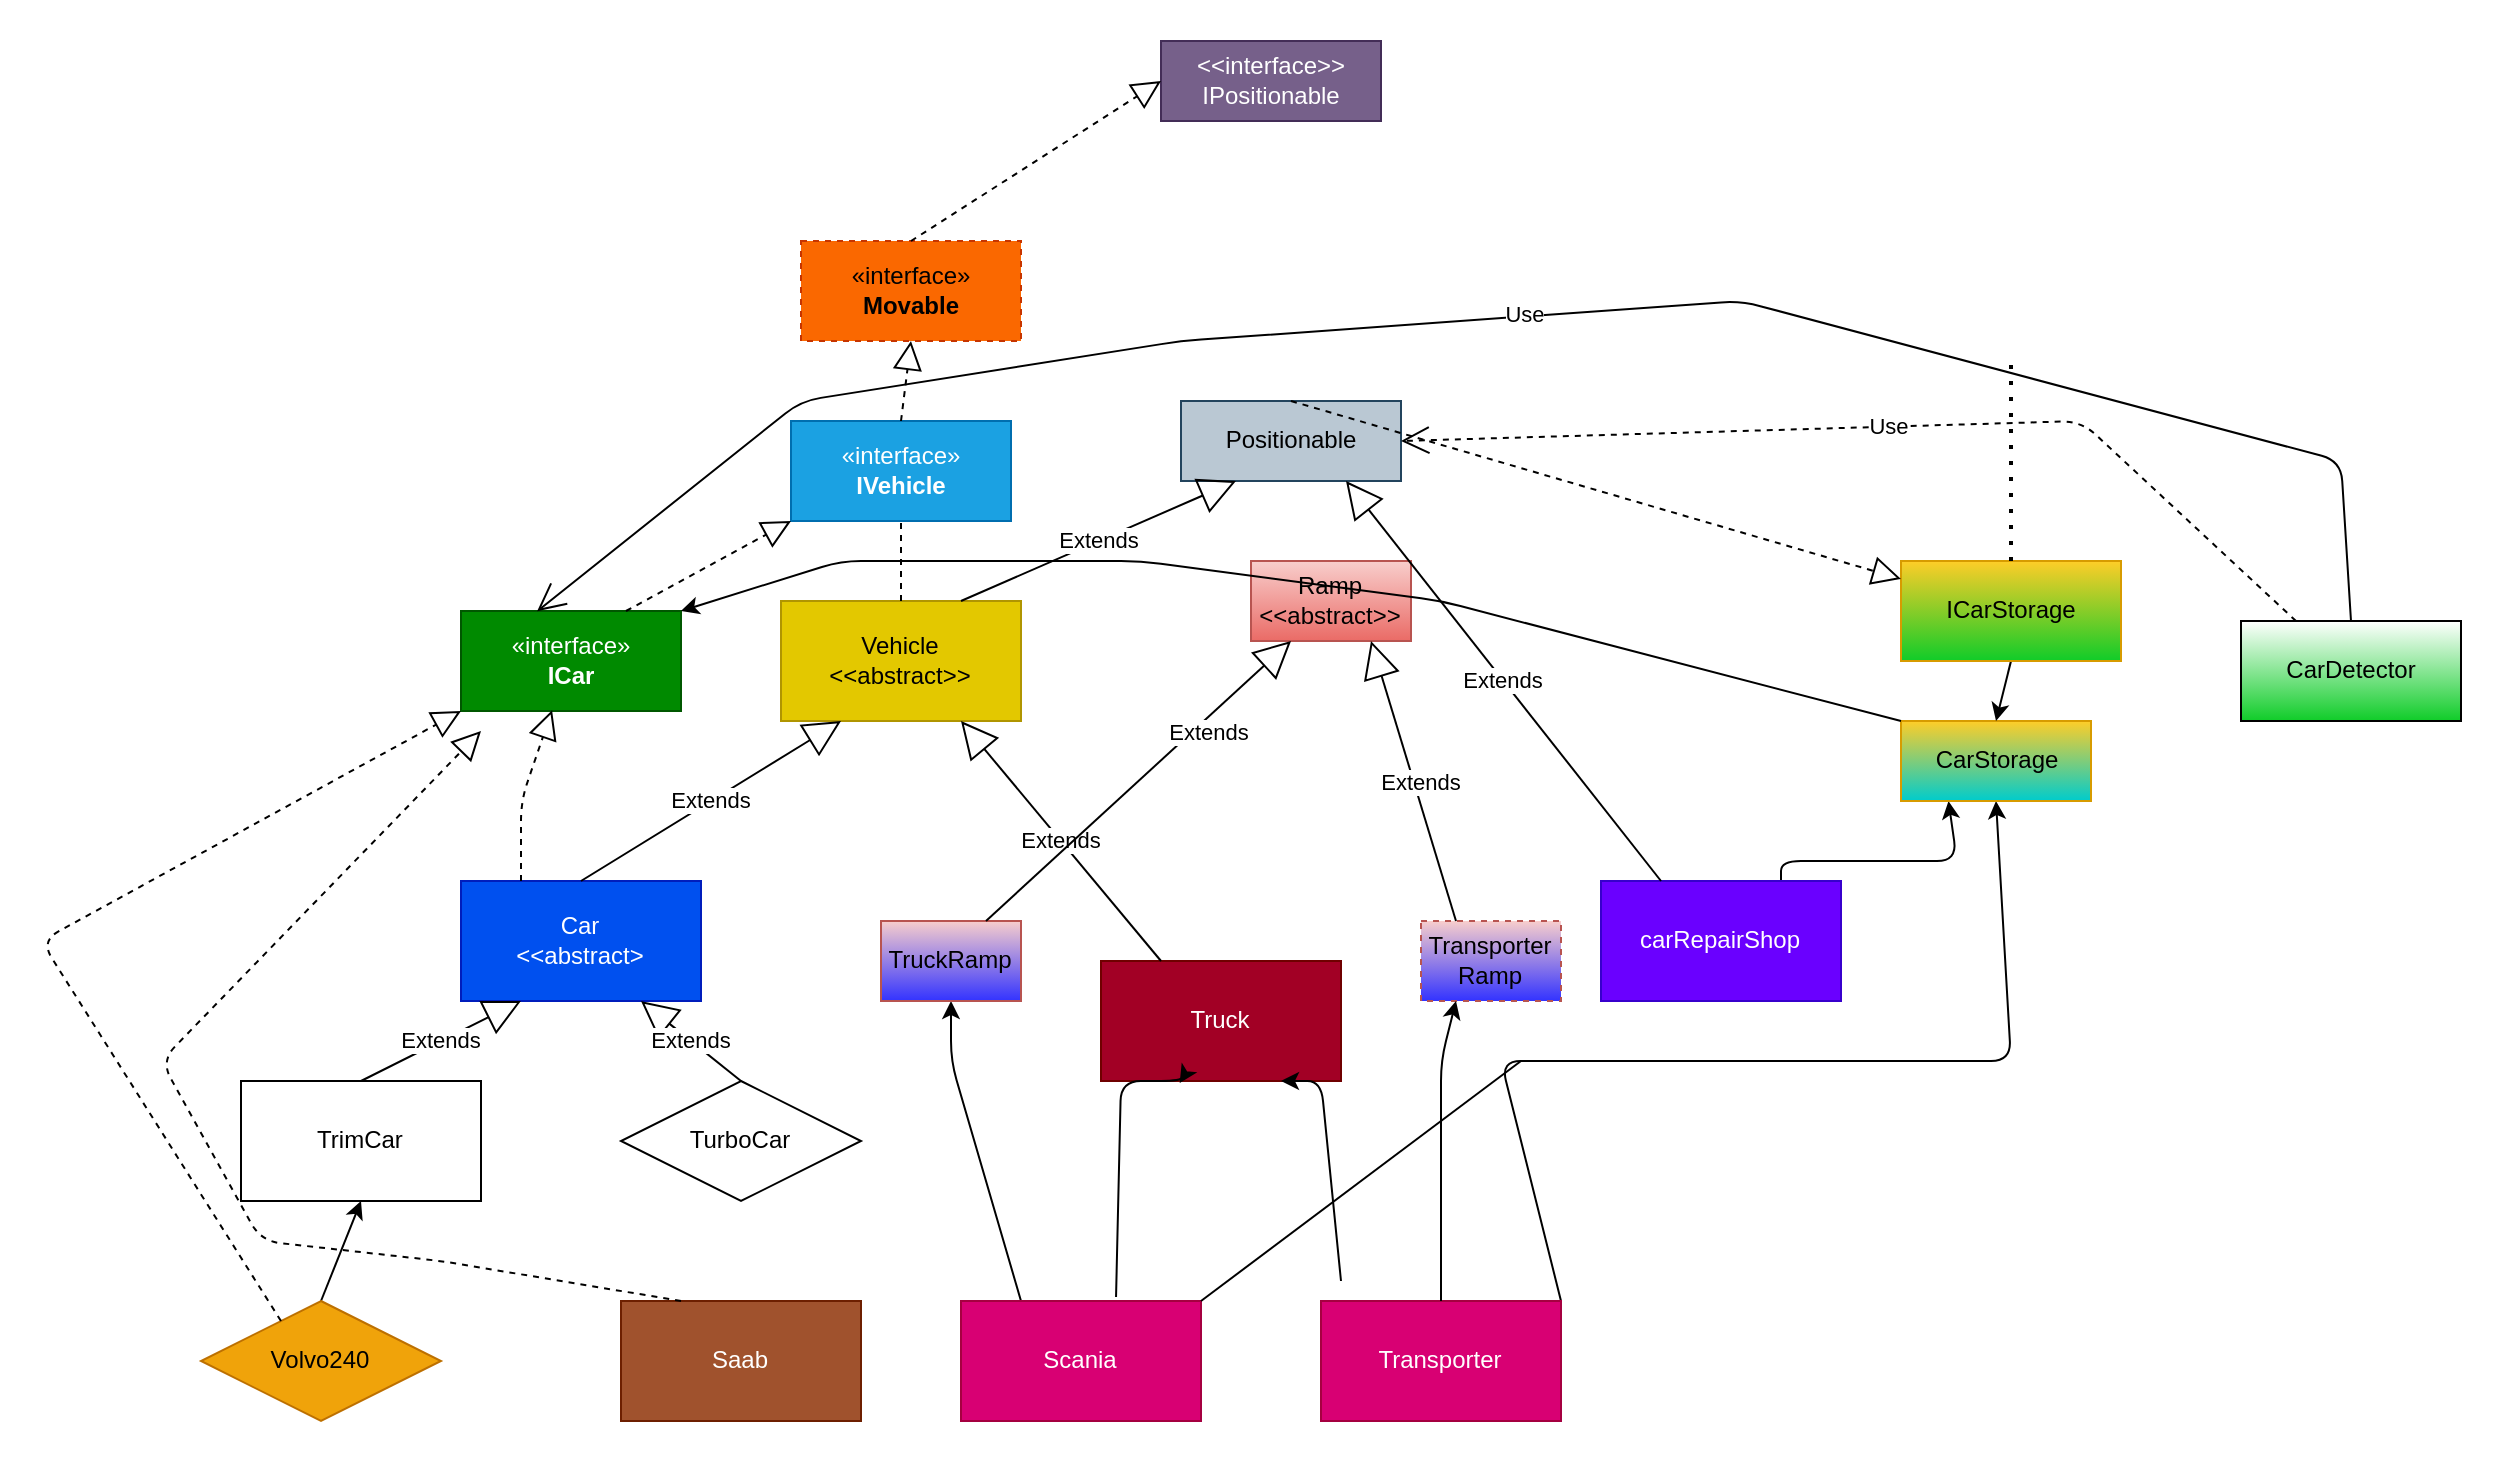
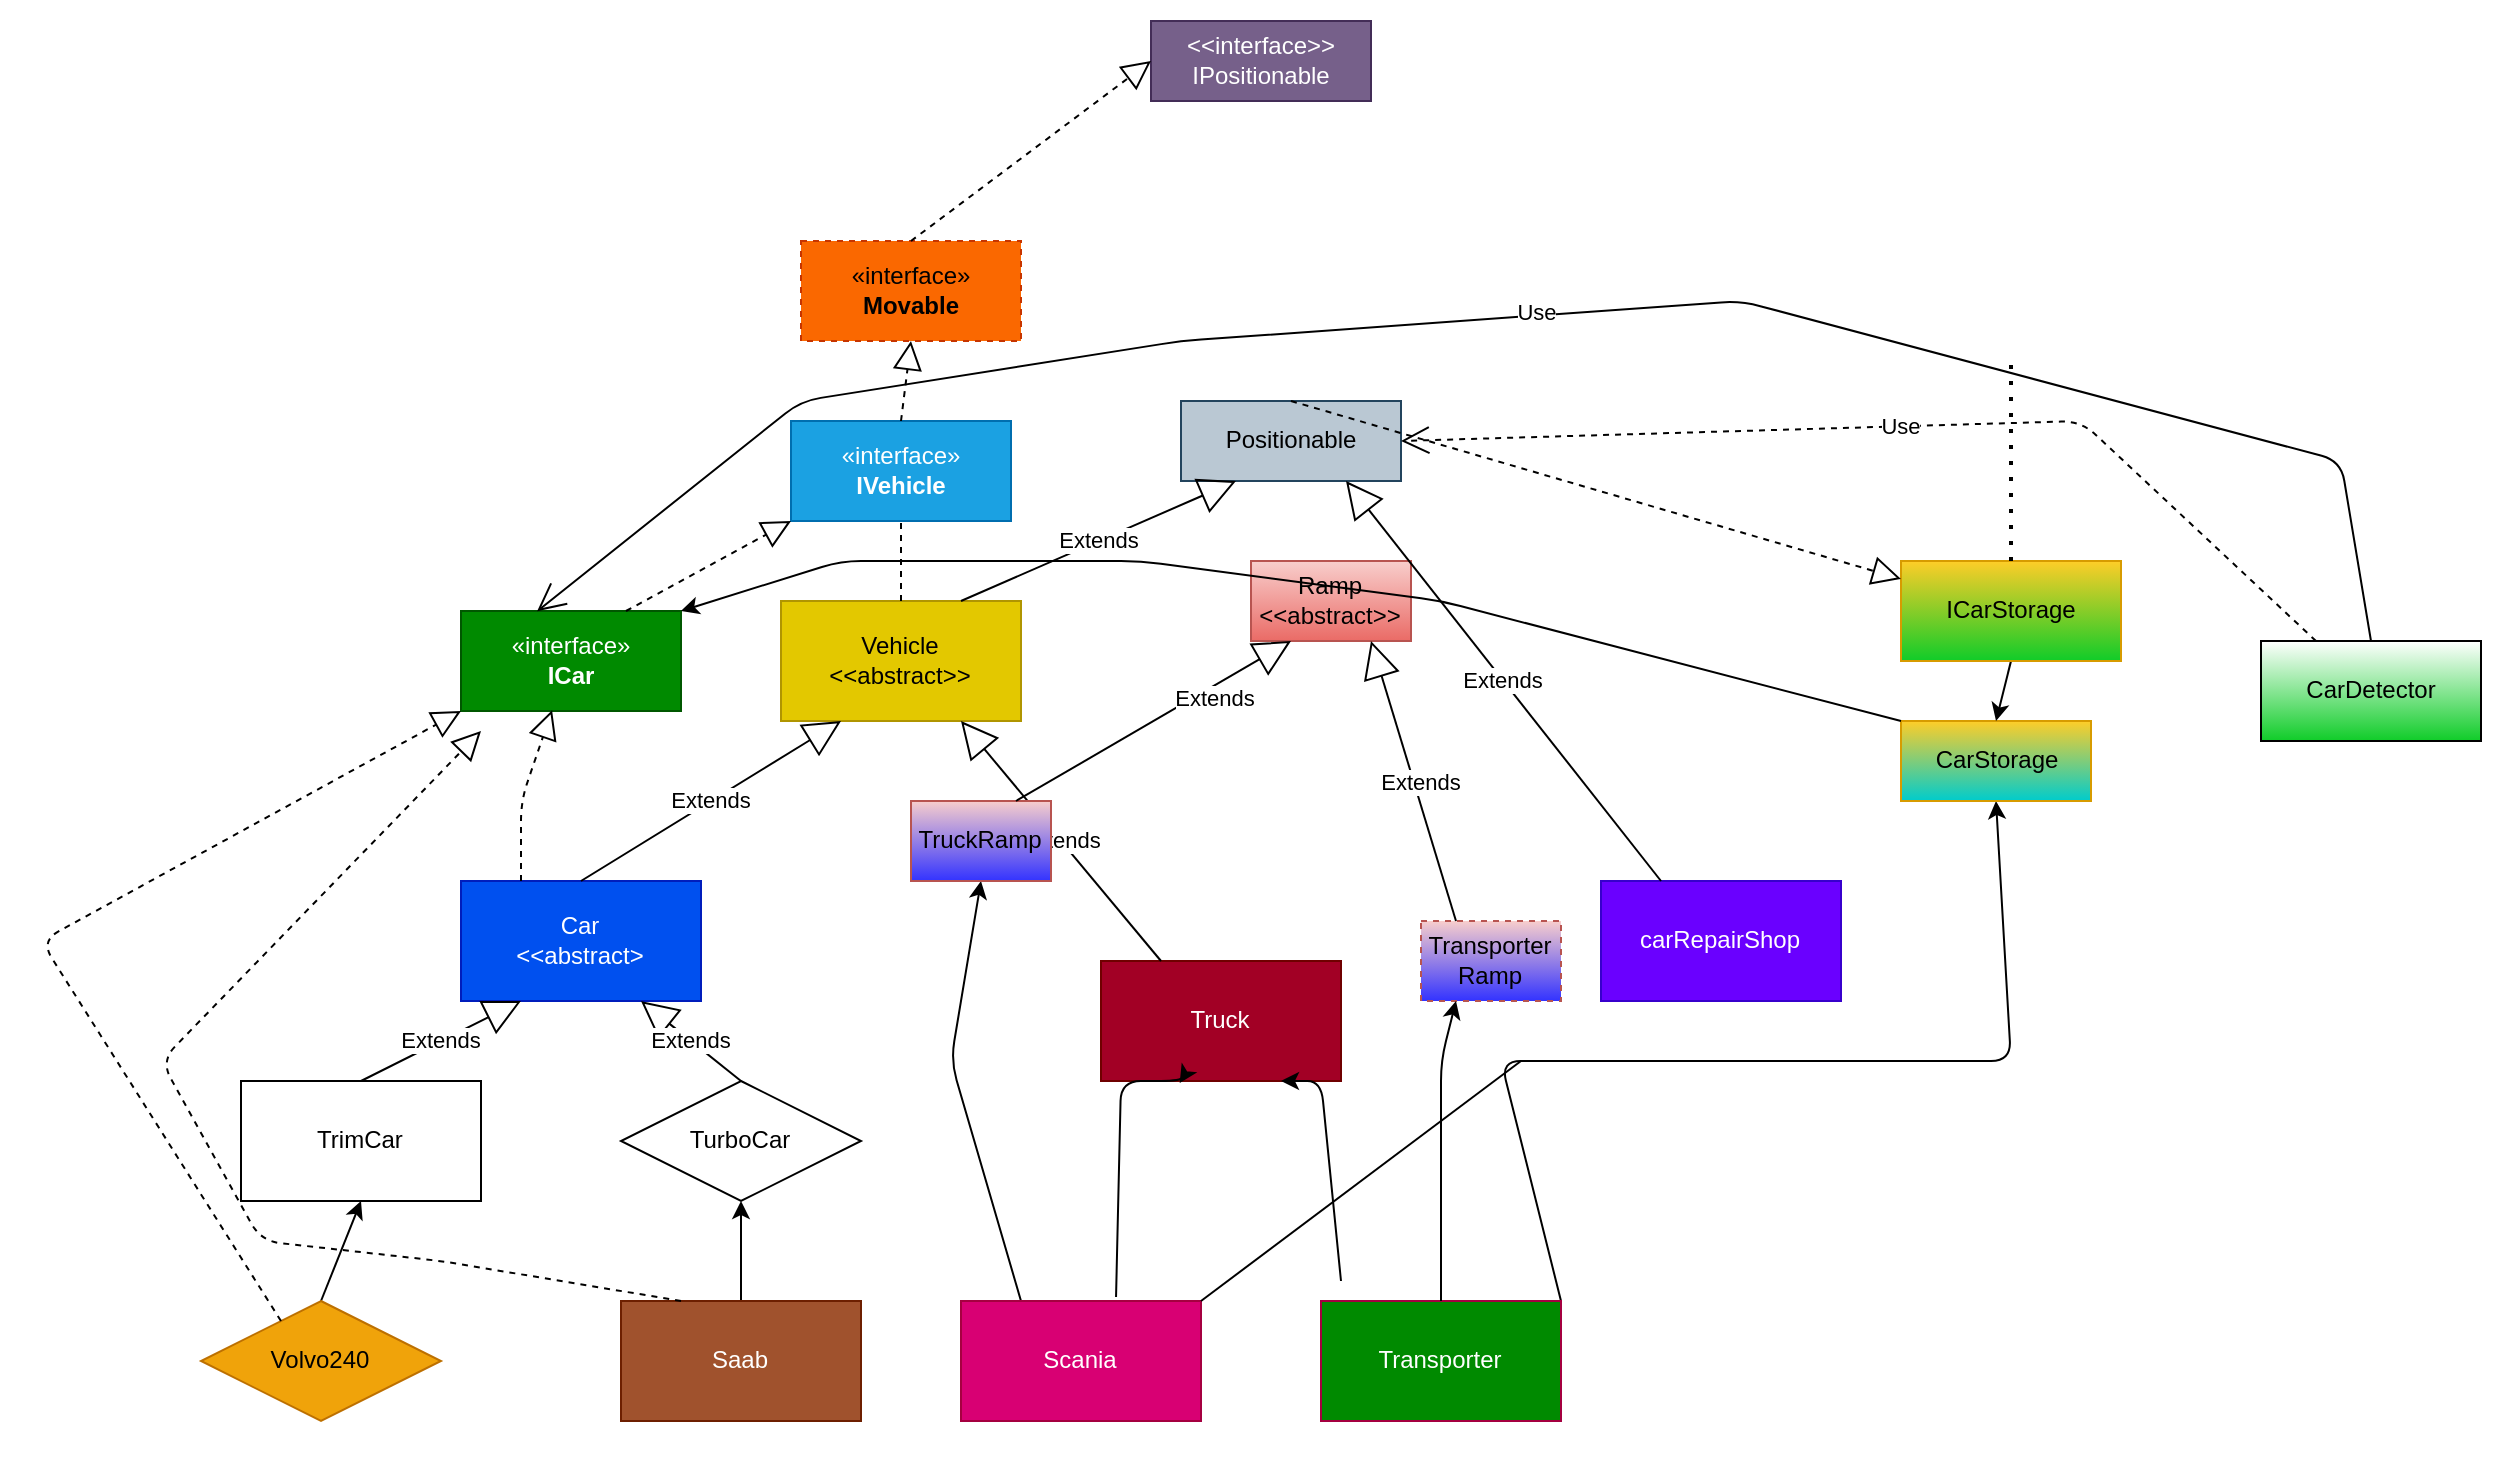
(1271, 81) -> (1261, 61)
(2351, 671) -> (2371, 691)
(1881, 861) -> none
(951, 961) -> (981, 841)
none -> (741, 1258)
(1441, 1361) -> (1441, 1361)
